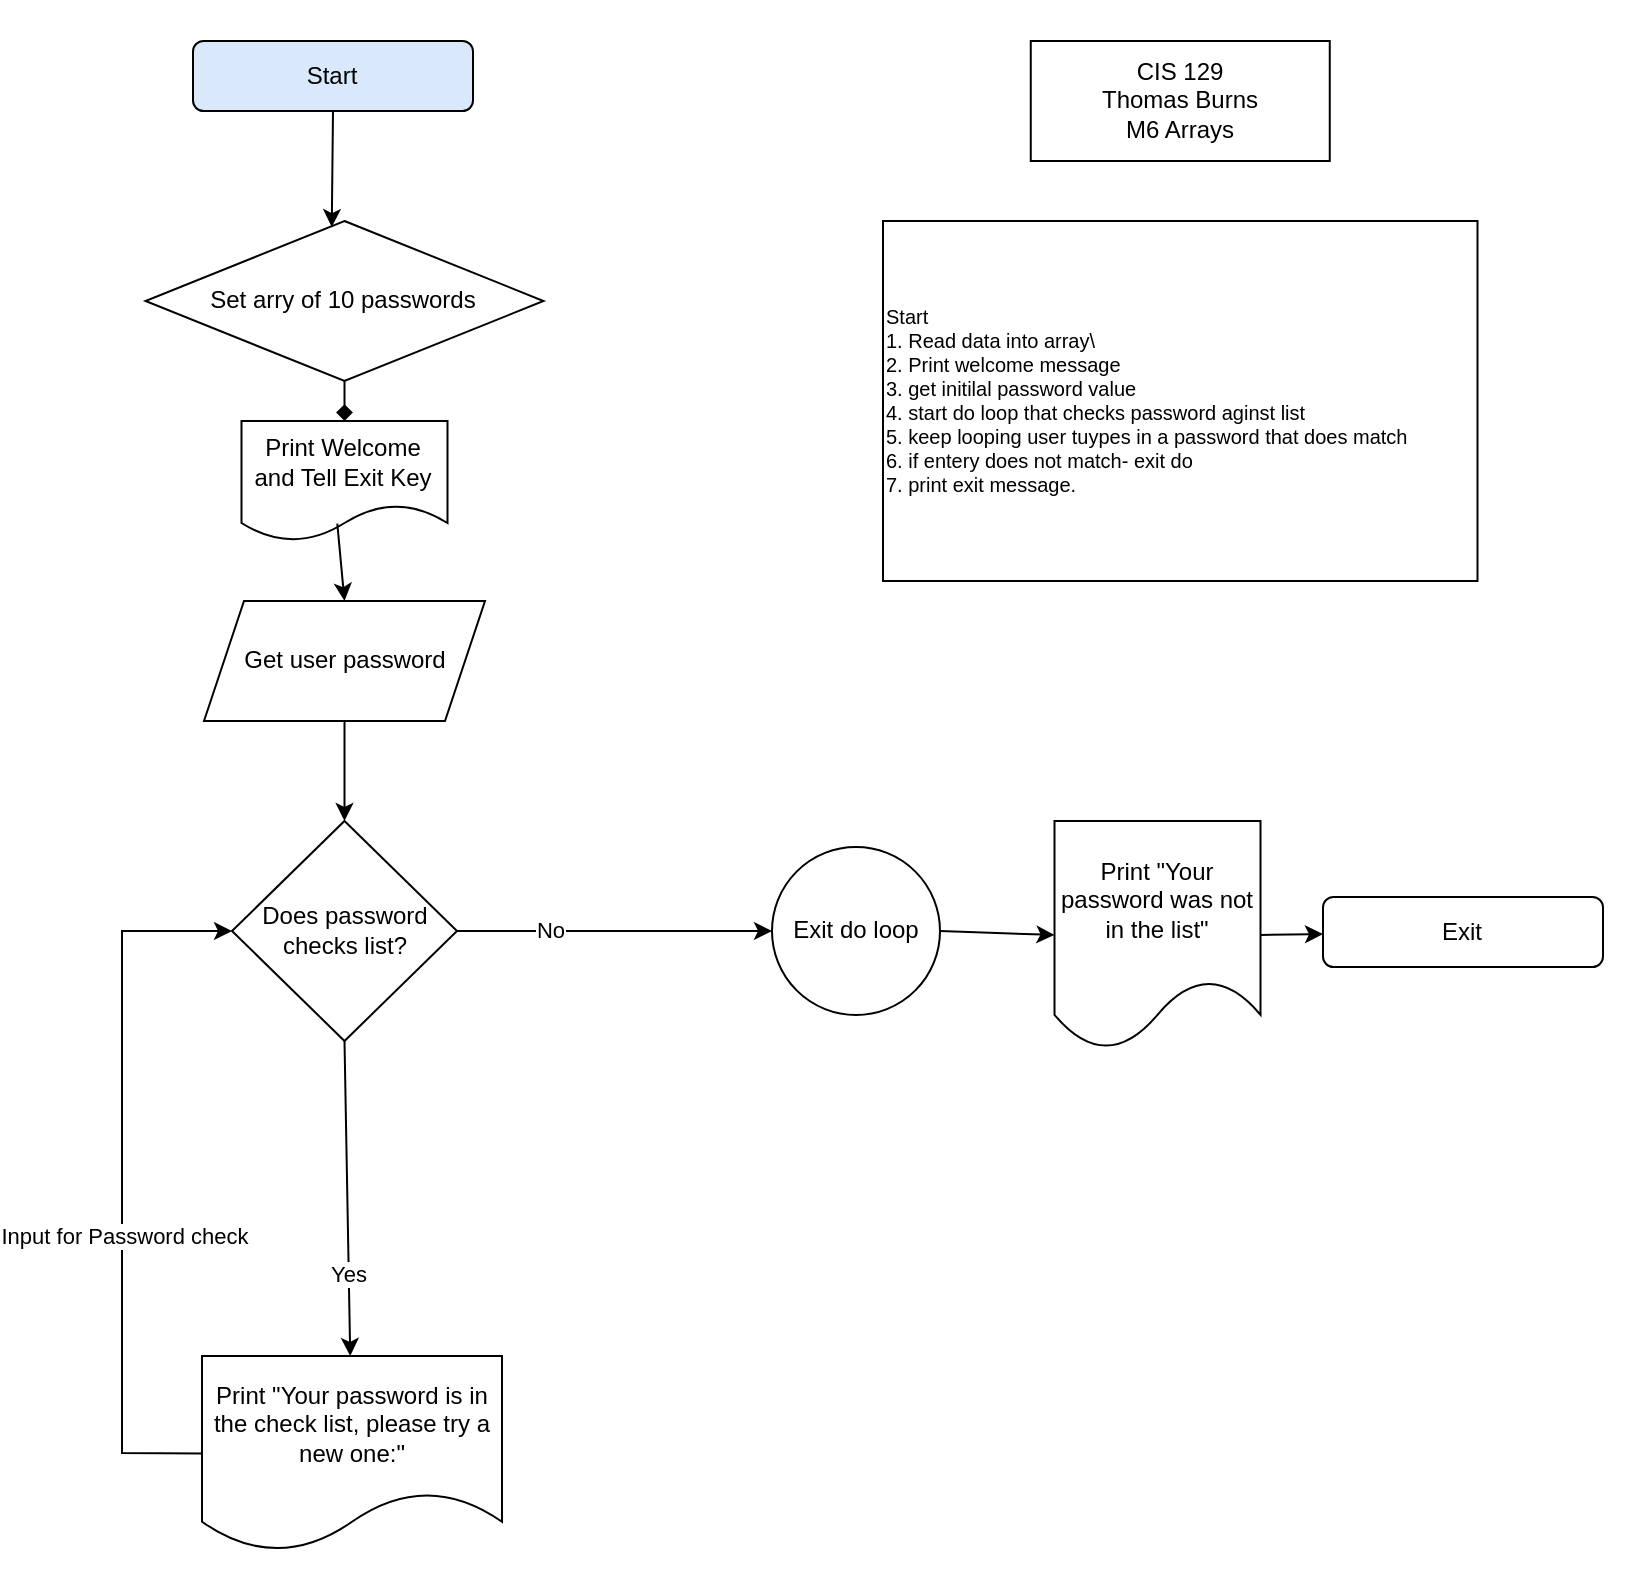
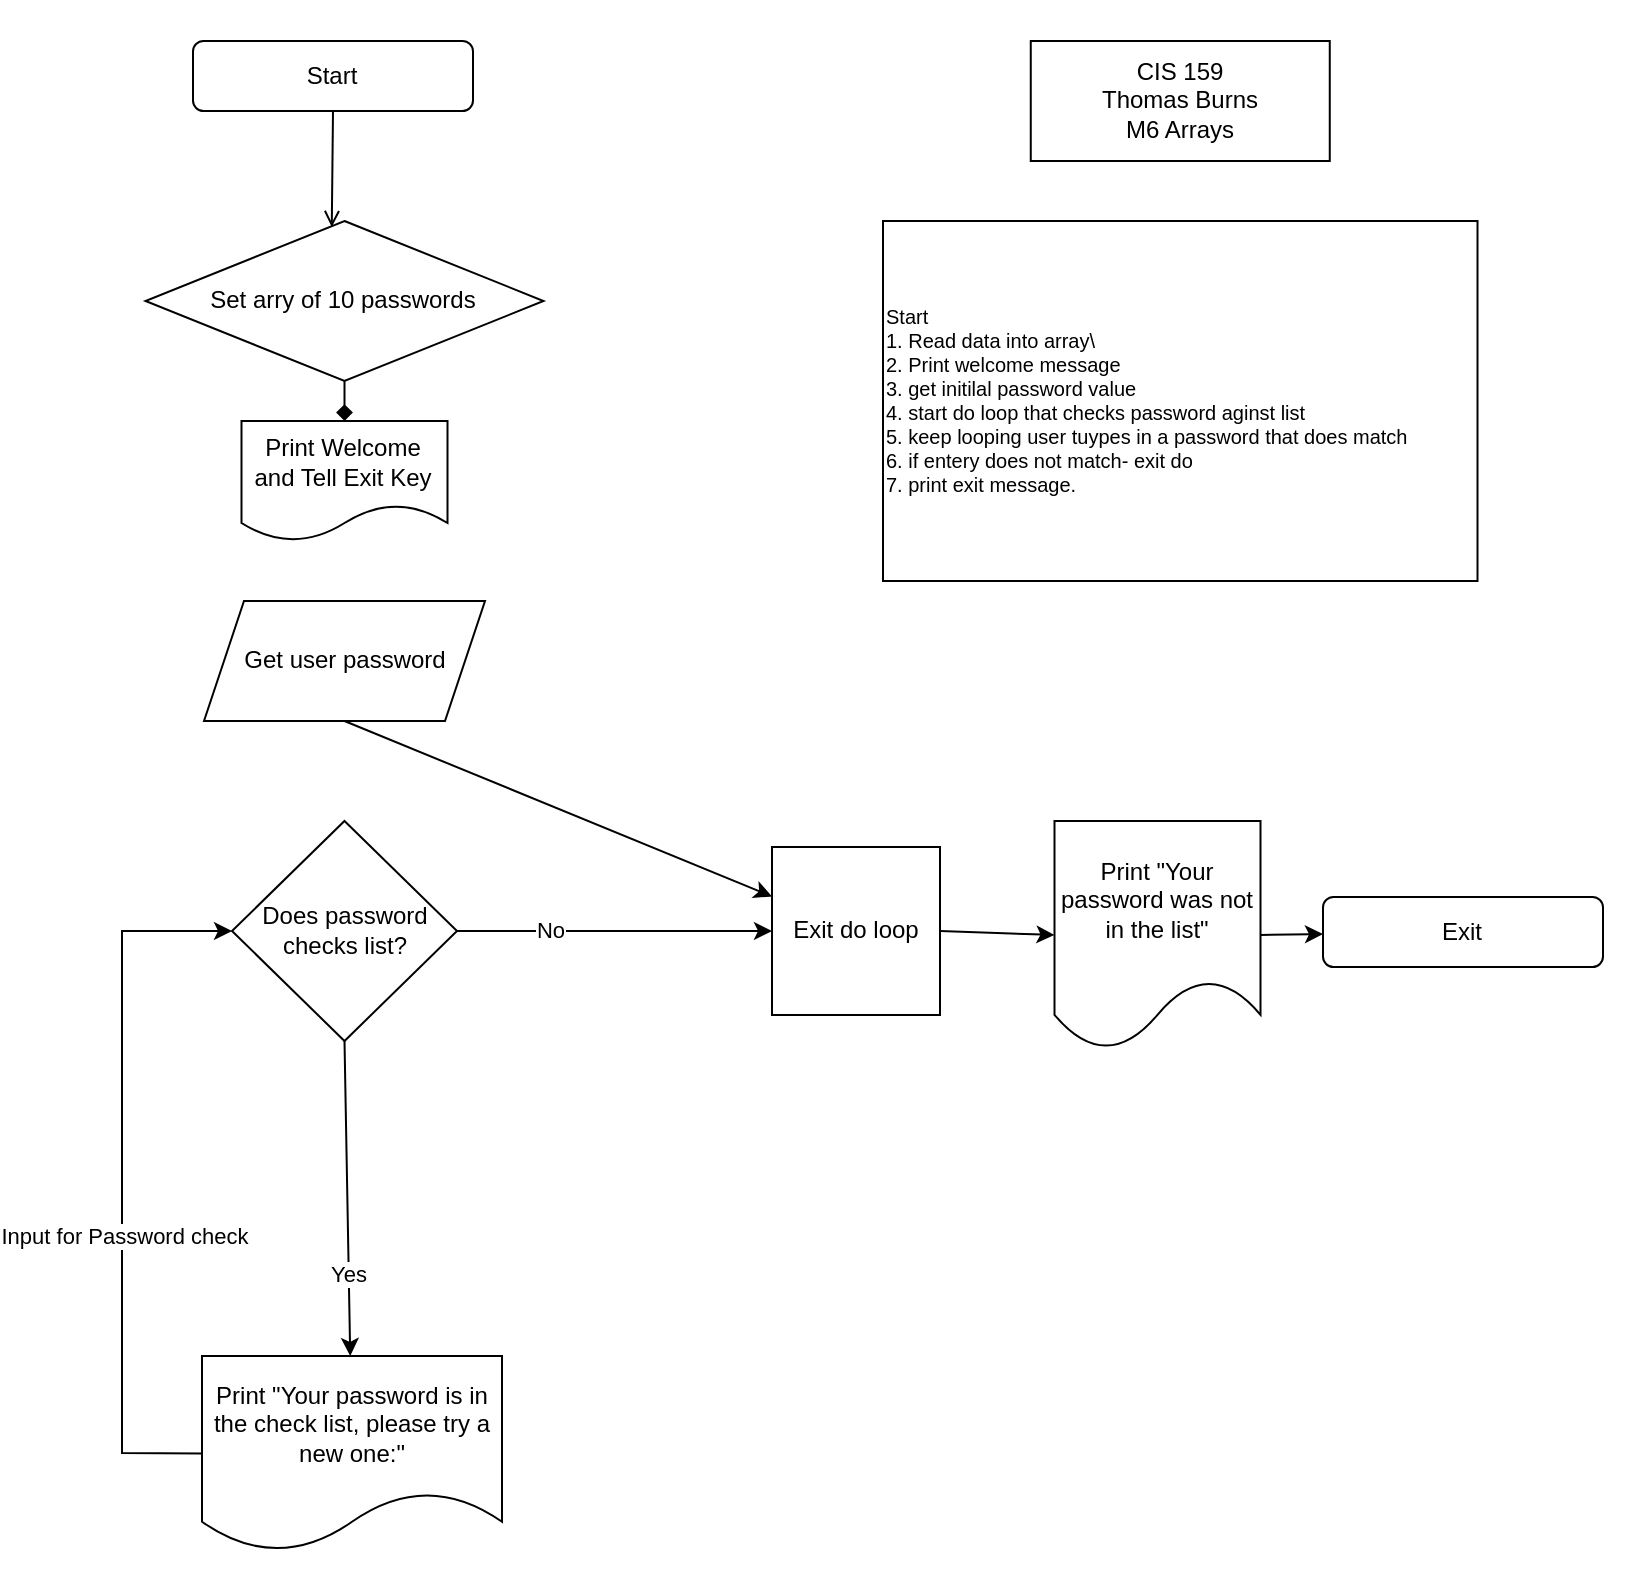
(333, 76) -> (333, 76)
(1181, 101) -> (1181, 101)
(332, 212) -> (332, 215)
(340, 556) -> none
(345, 764) -> (552, 806)
(856, 931) -> (856, 931)
